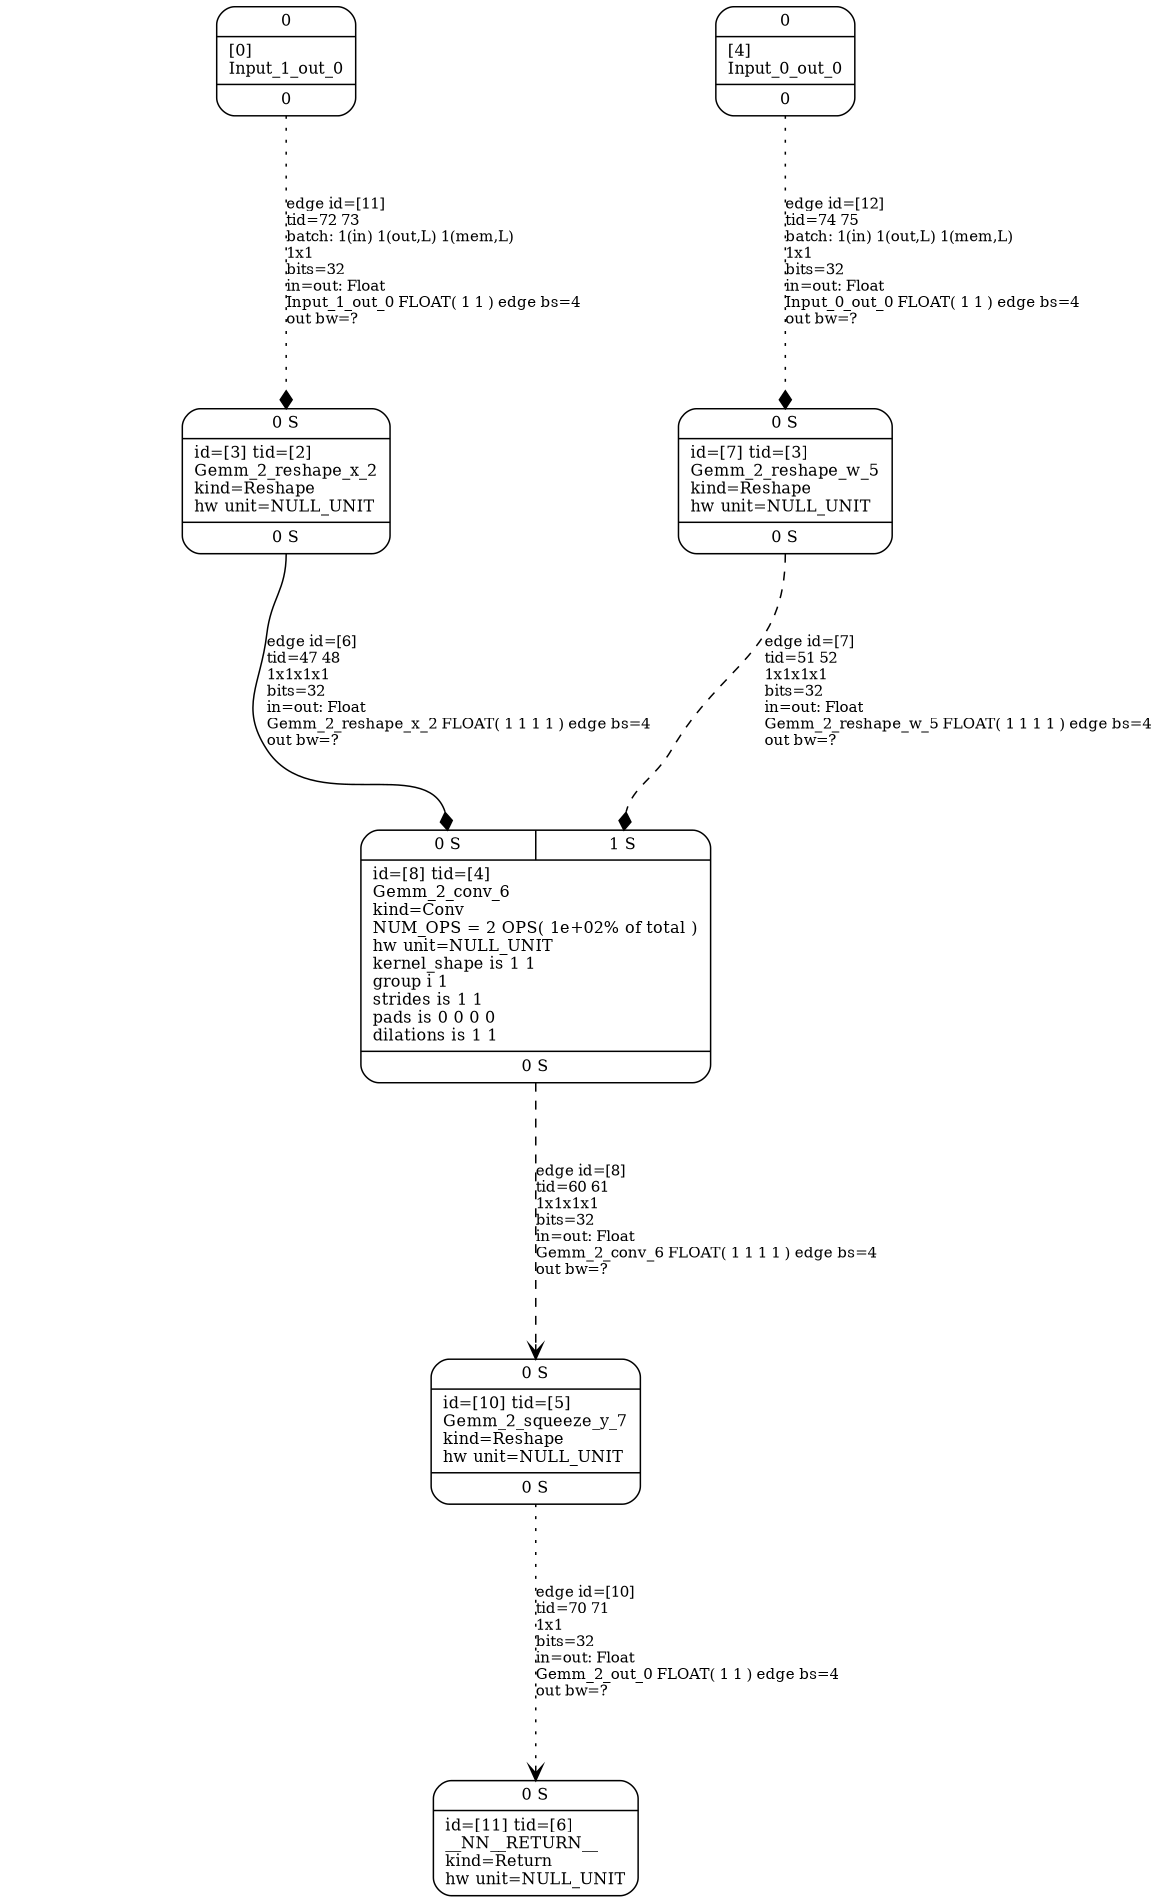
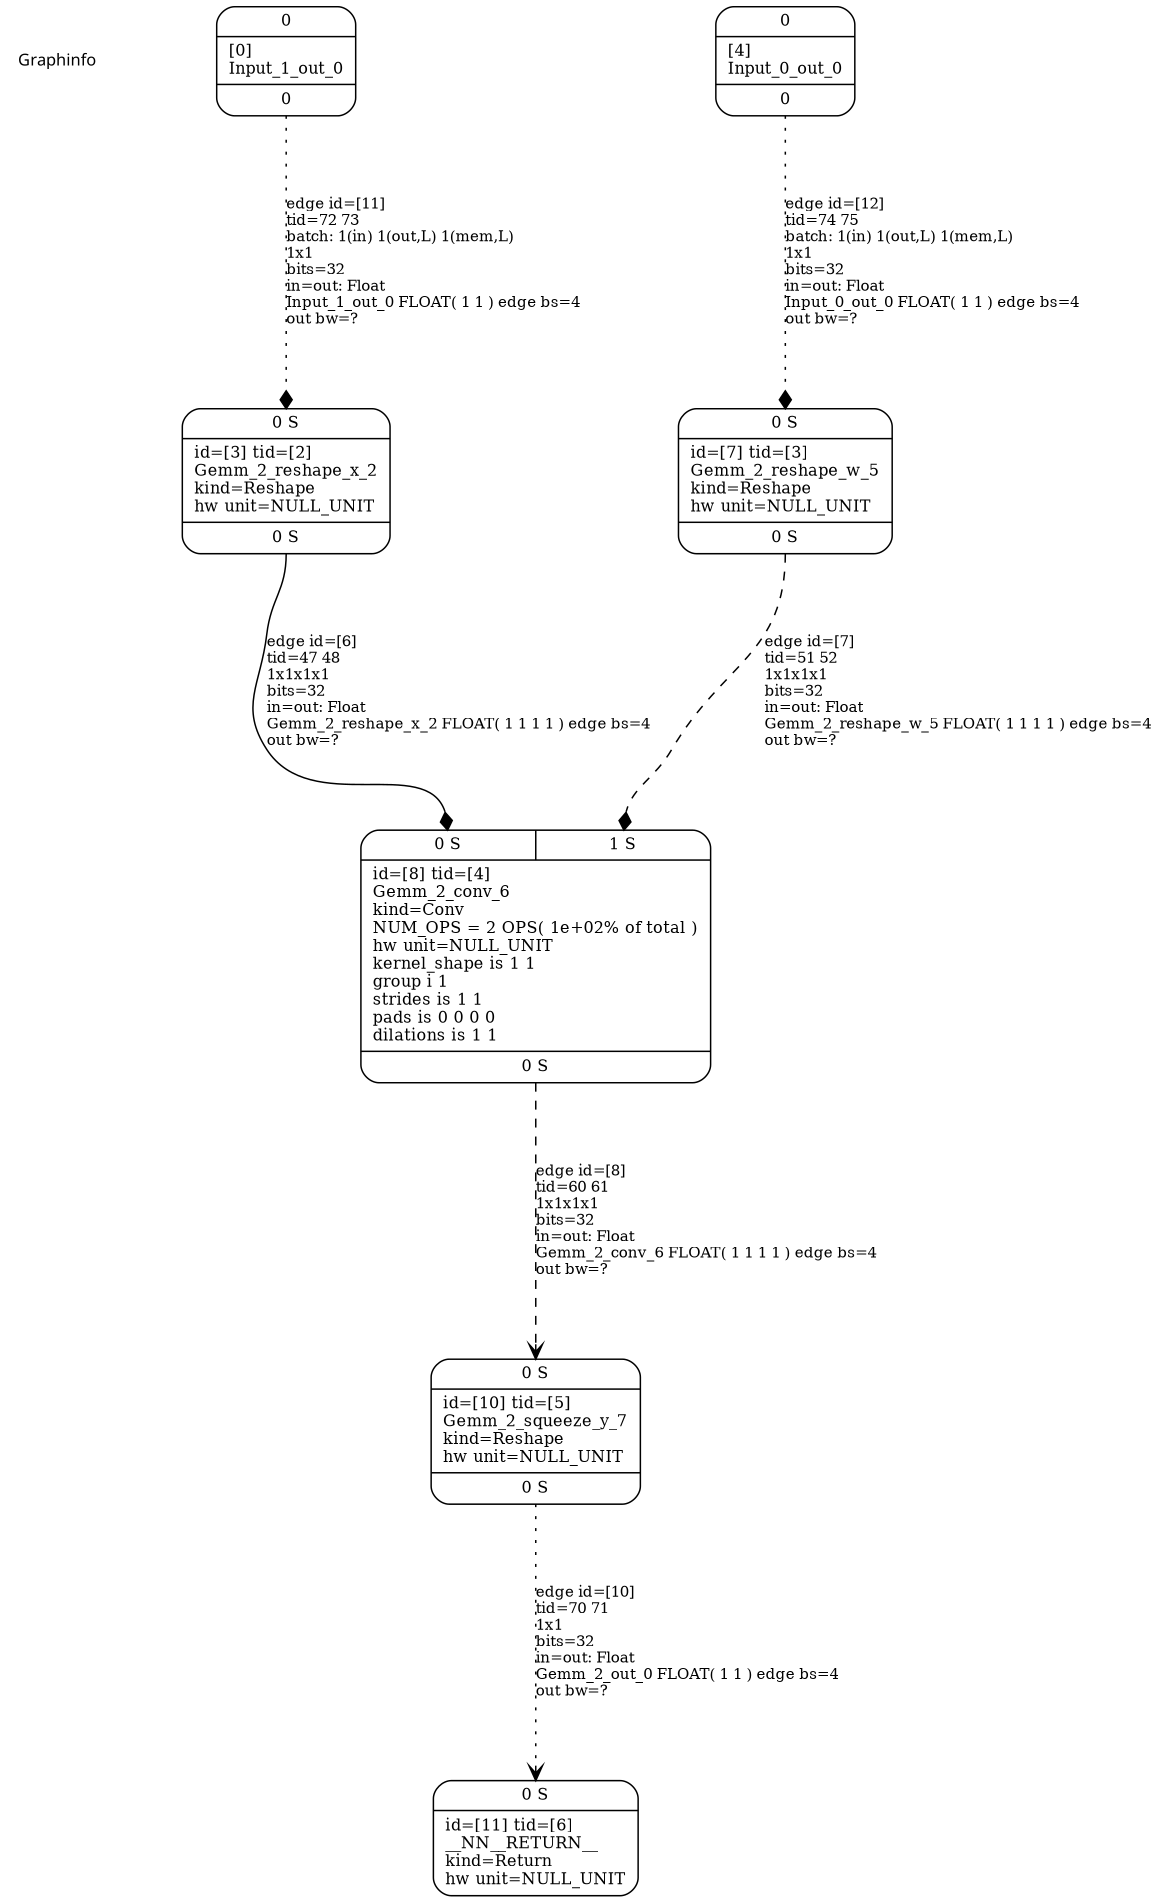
none -> (58, 61)
